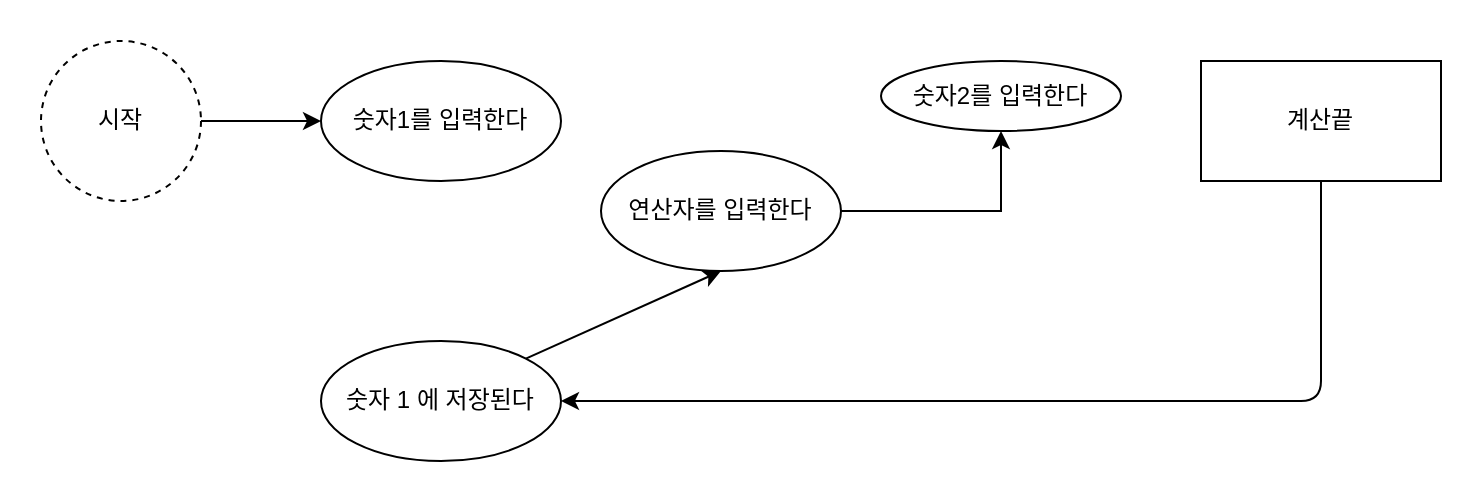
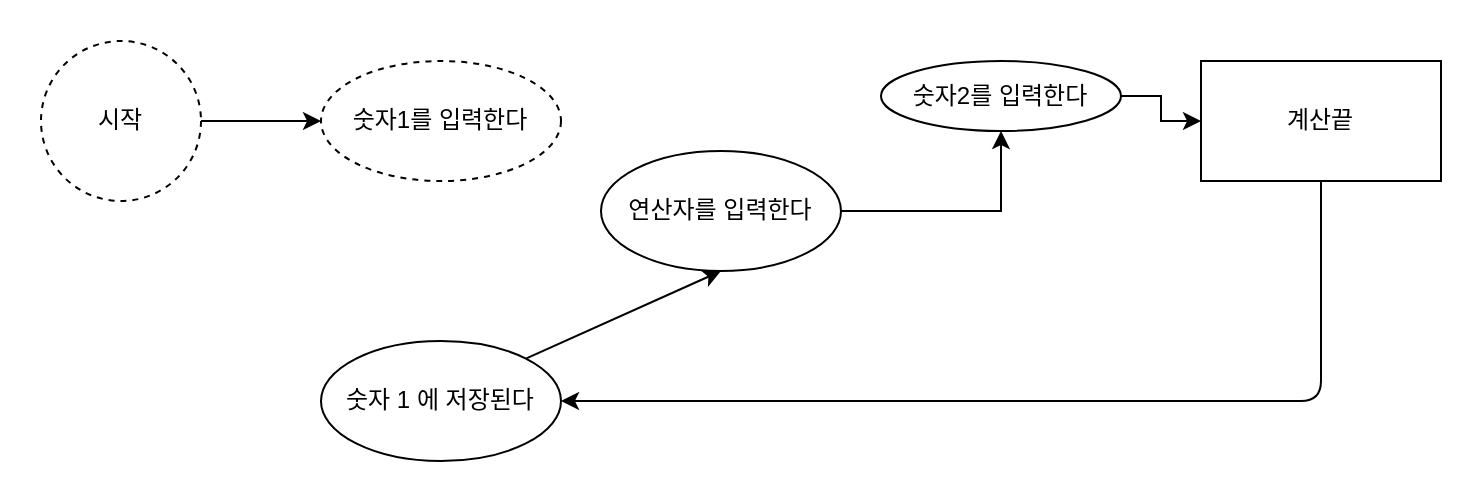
none -> (1161, 102)
(441, 121) -> (441, 121)
